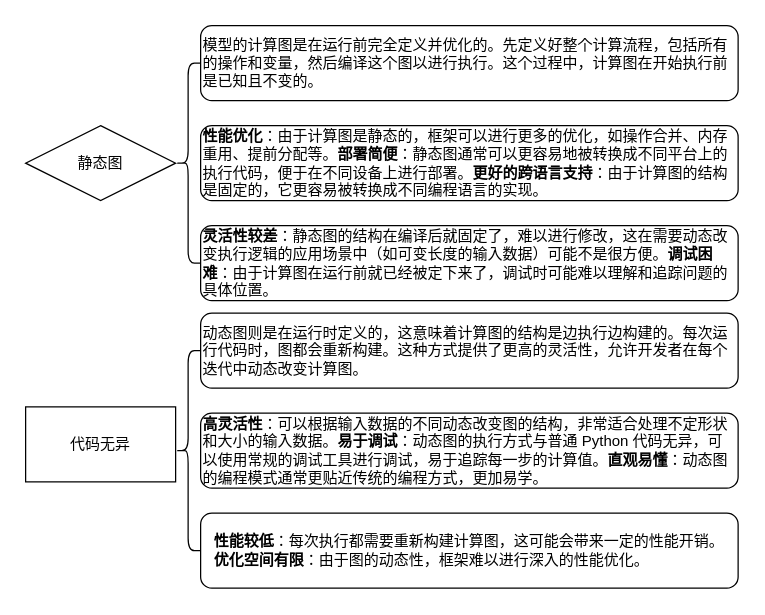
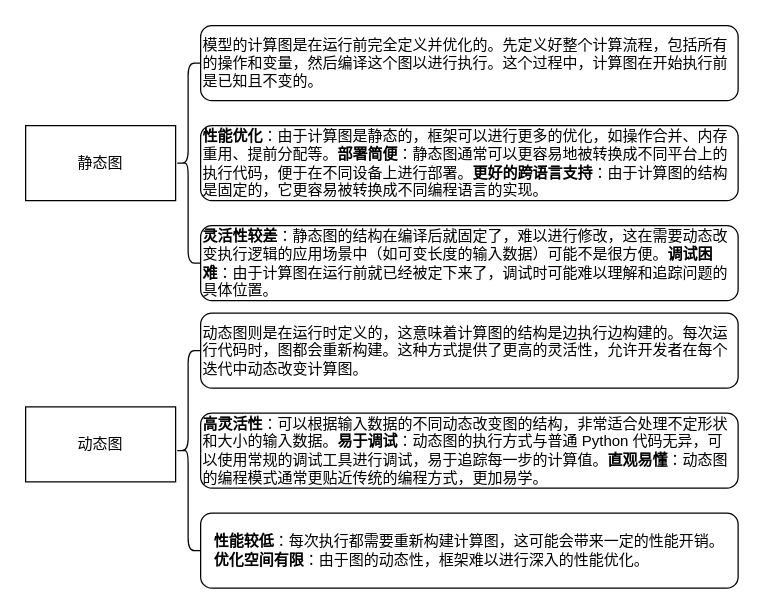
(101, 163) -> (101, 163)
(101, 444) -> (101, 444)
